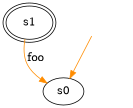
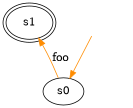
(26, 62) -> (51, 61)
